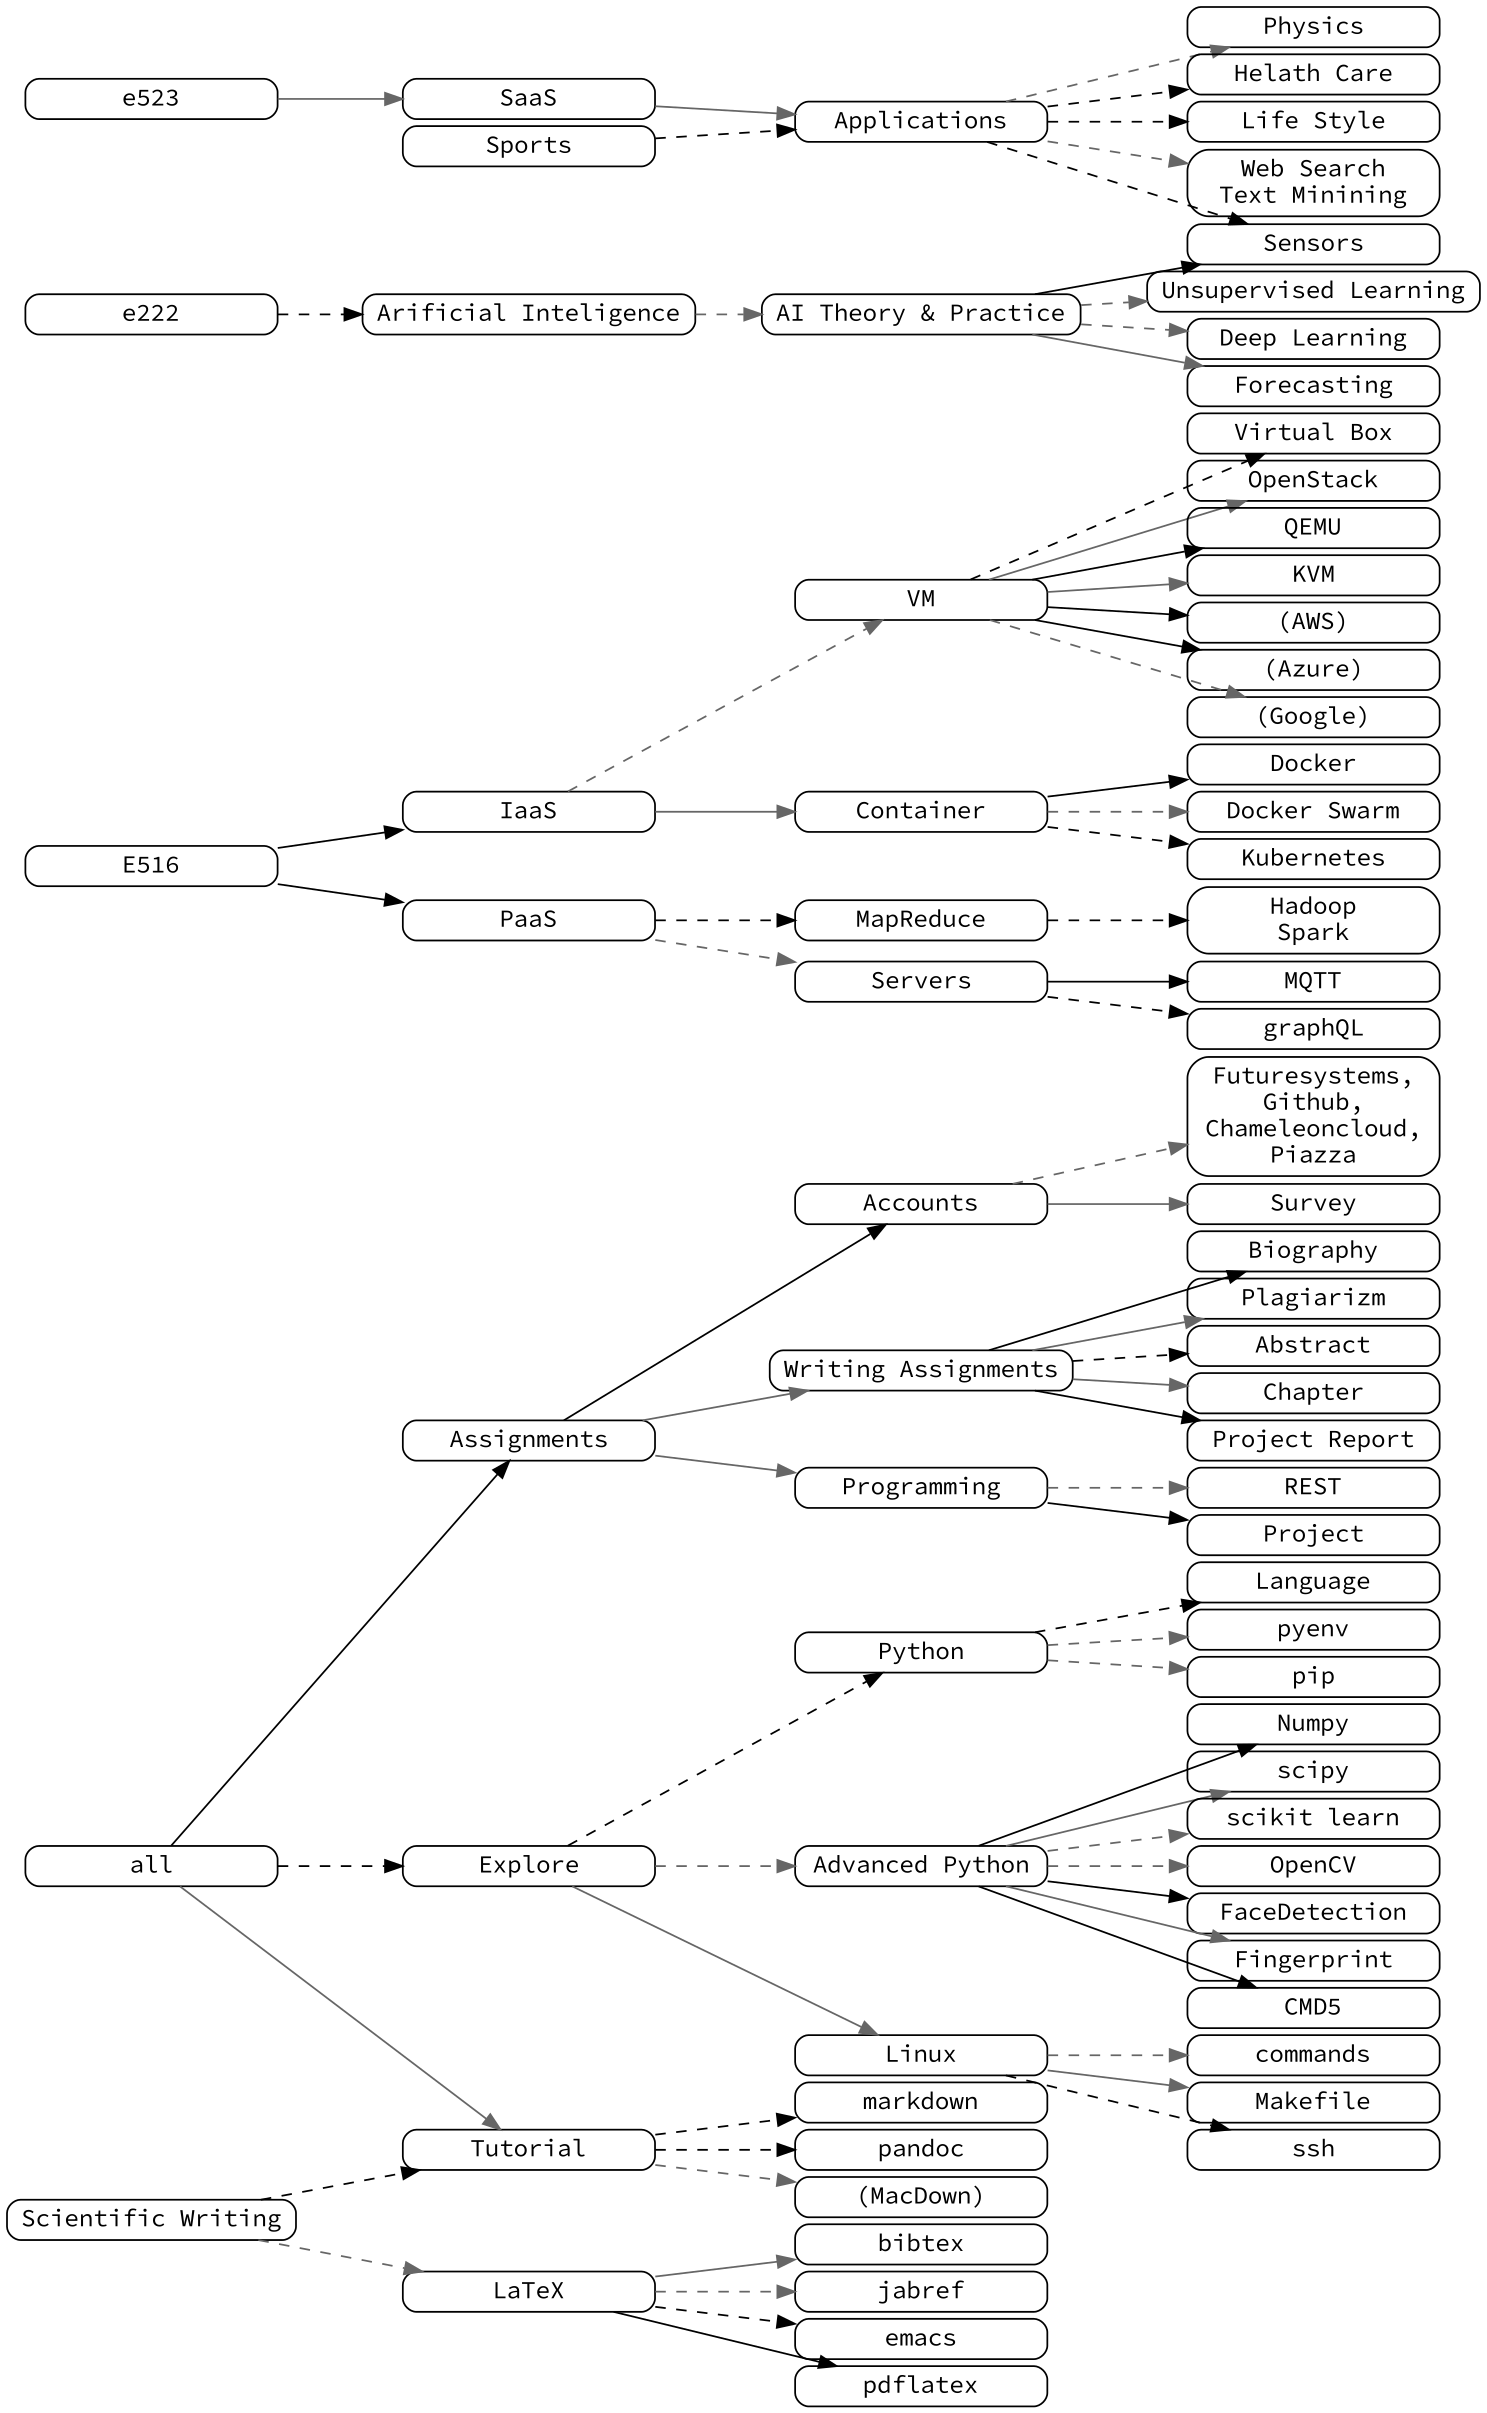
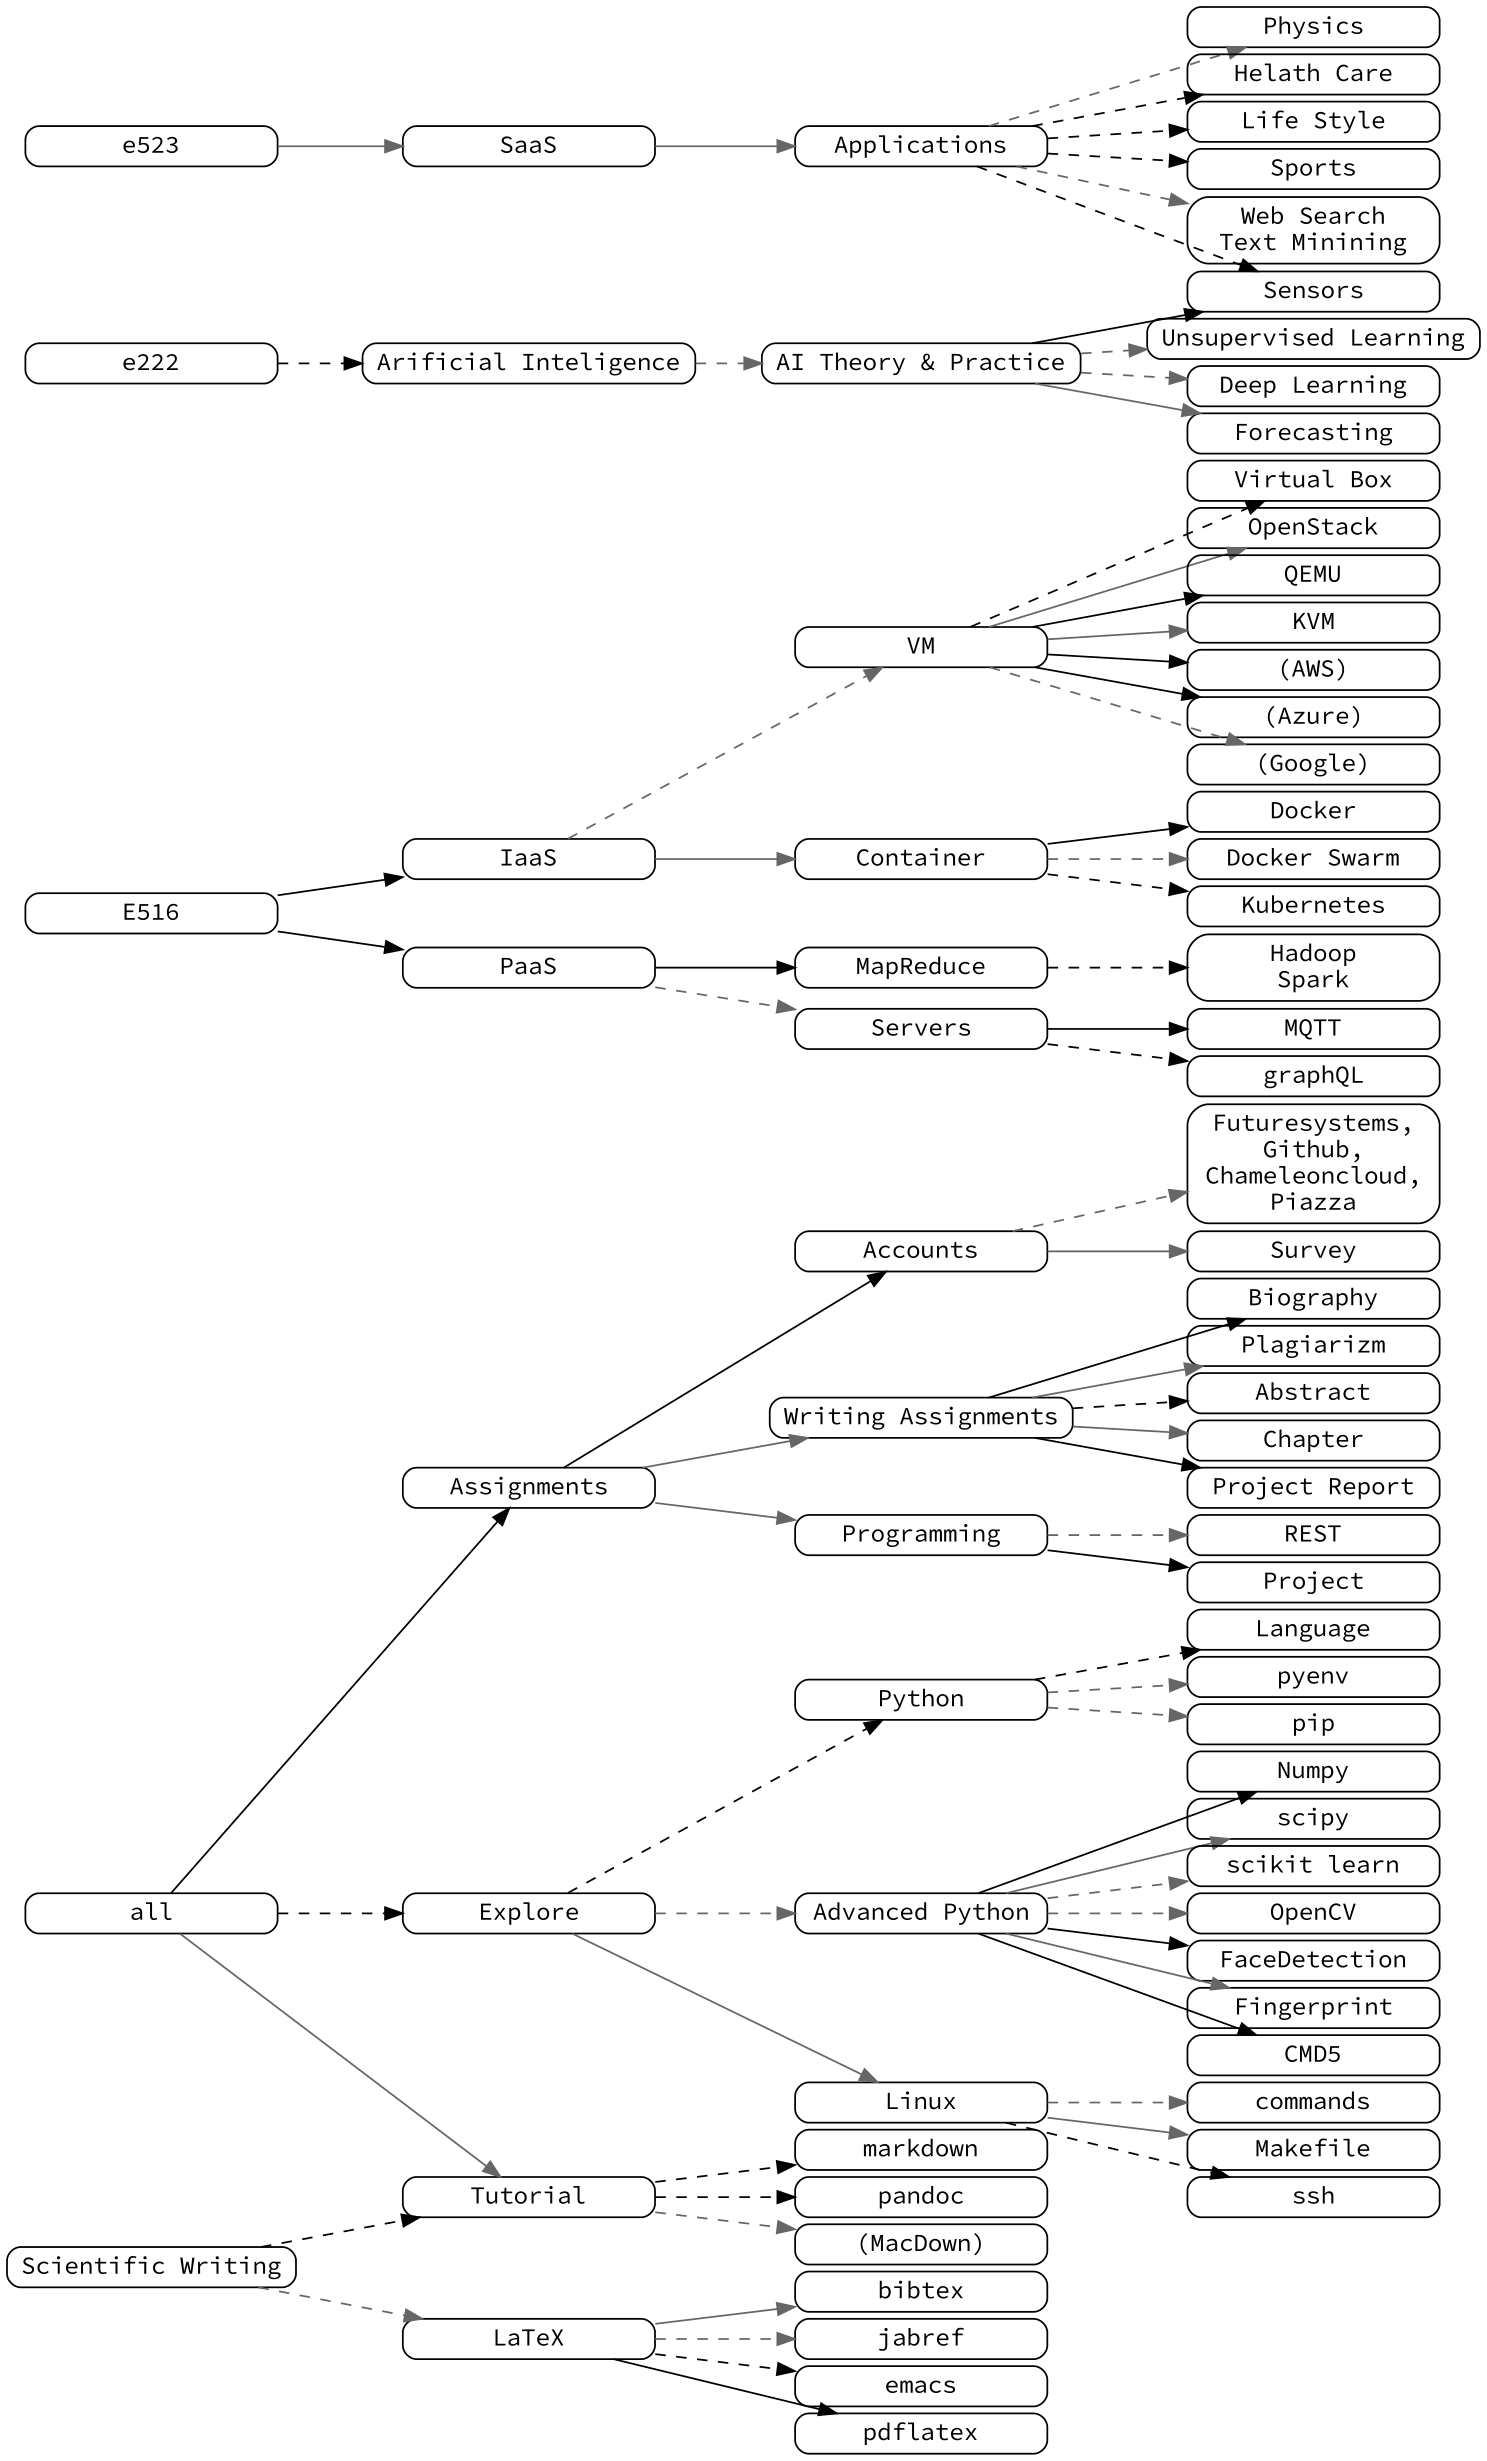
(716, 135) -> (1109, 157)
(716, 920) -> (716, 968)
